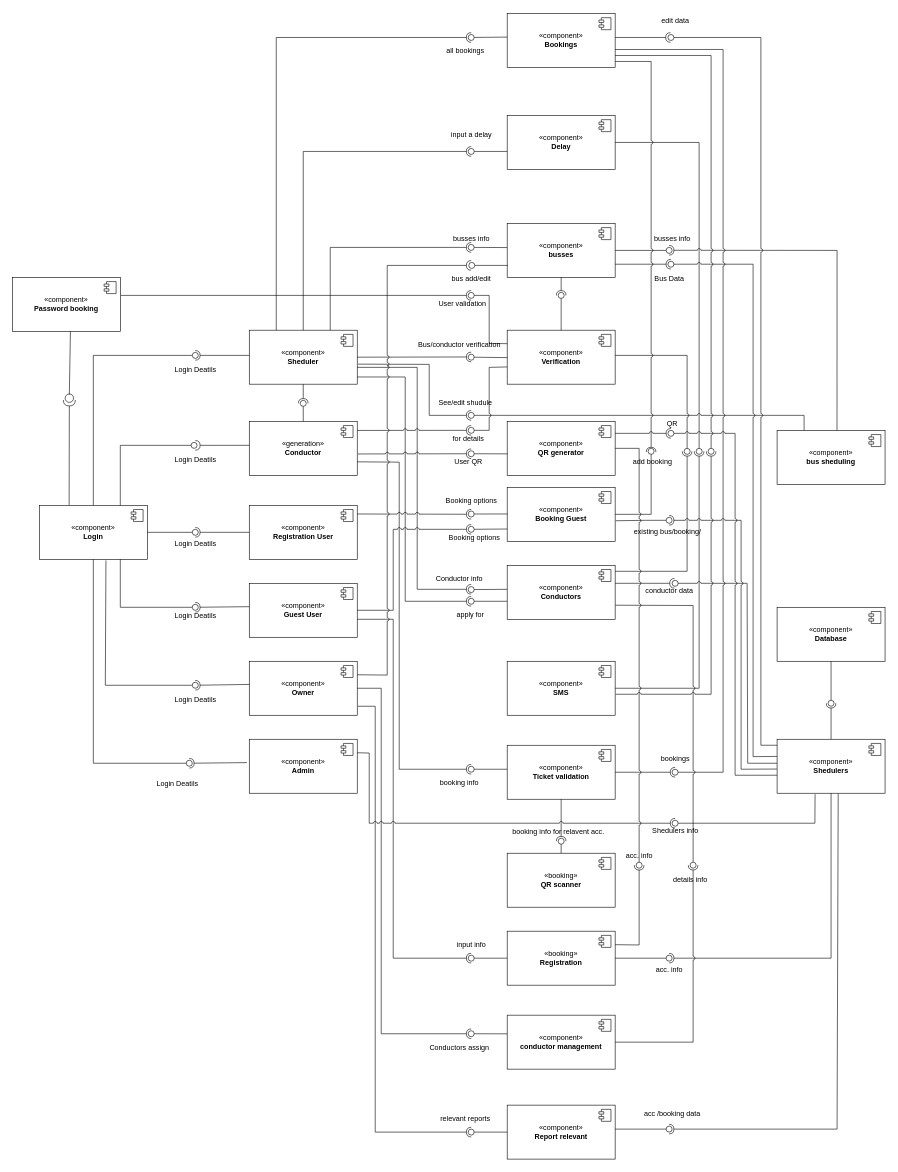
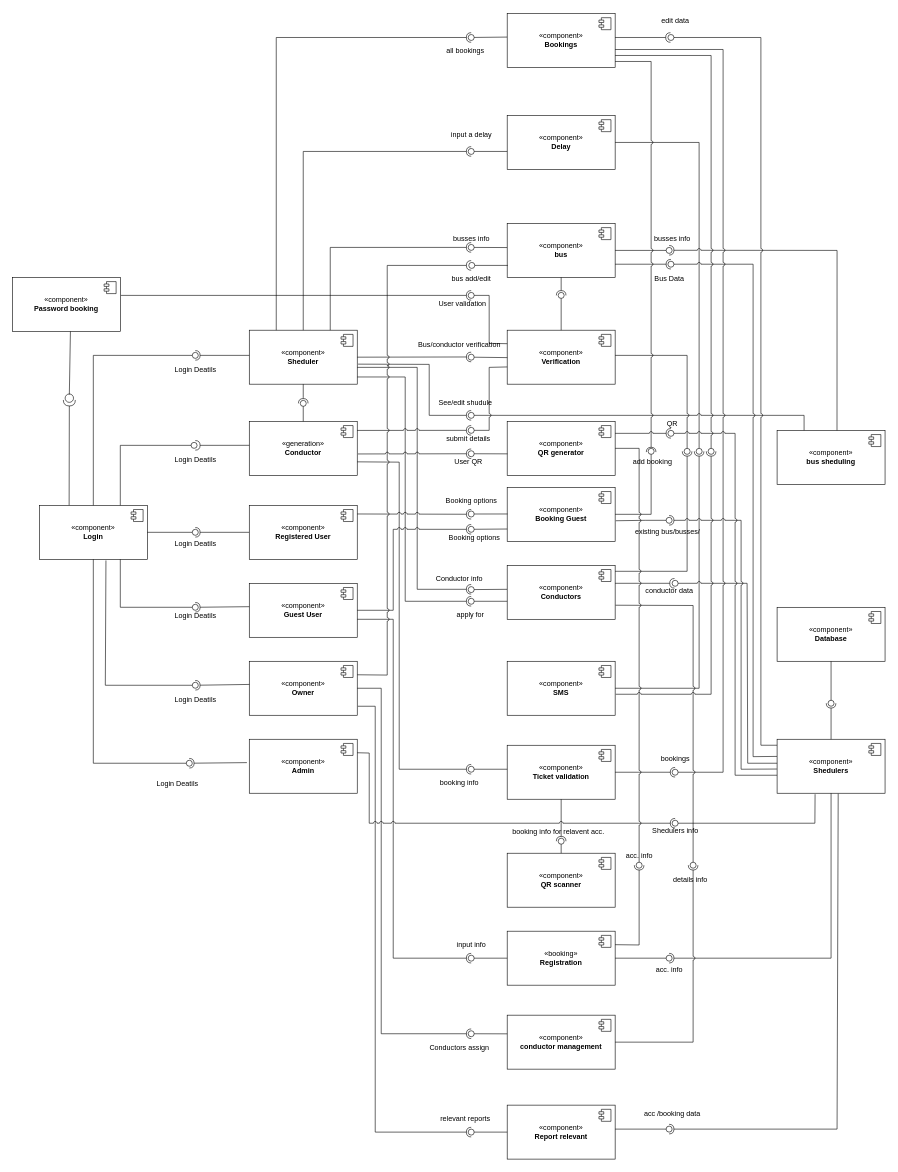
(561, 251) -> (561, 251)
(469, 440) -> (469, 440)
(303, 533) -> (303, 533)
(668, 533) -> (668, 533)
(561, 881) -> (561, 881)
